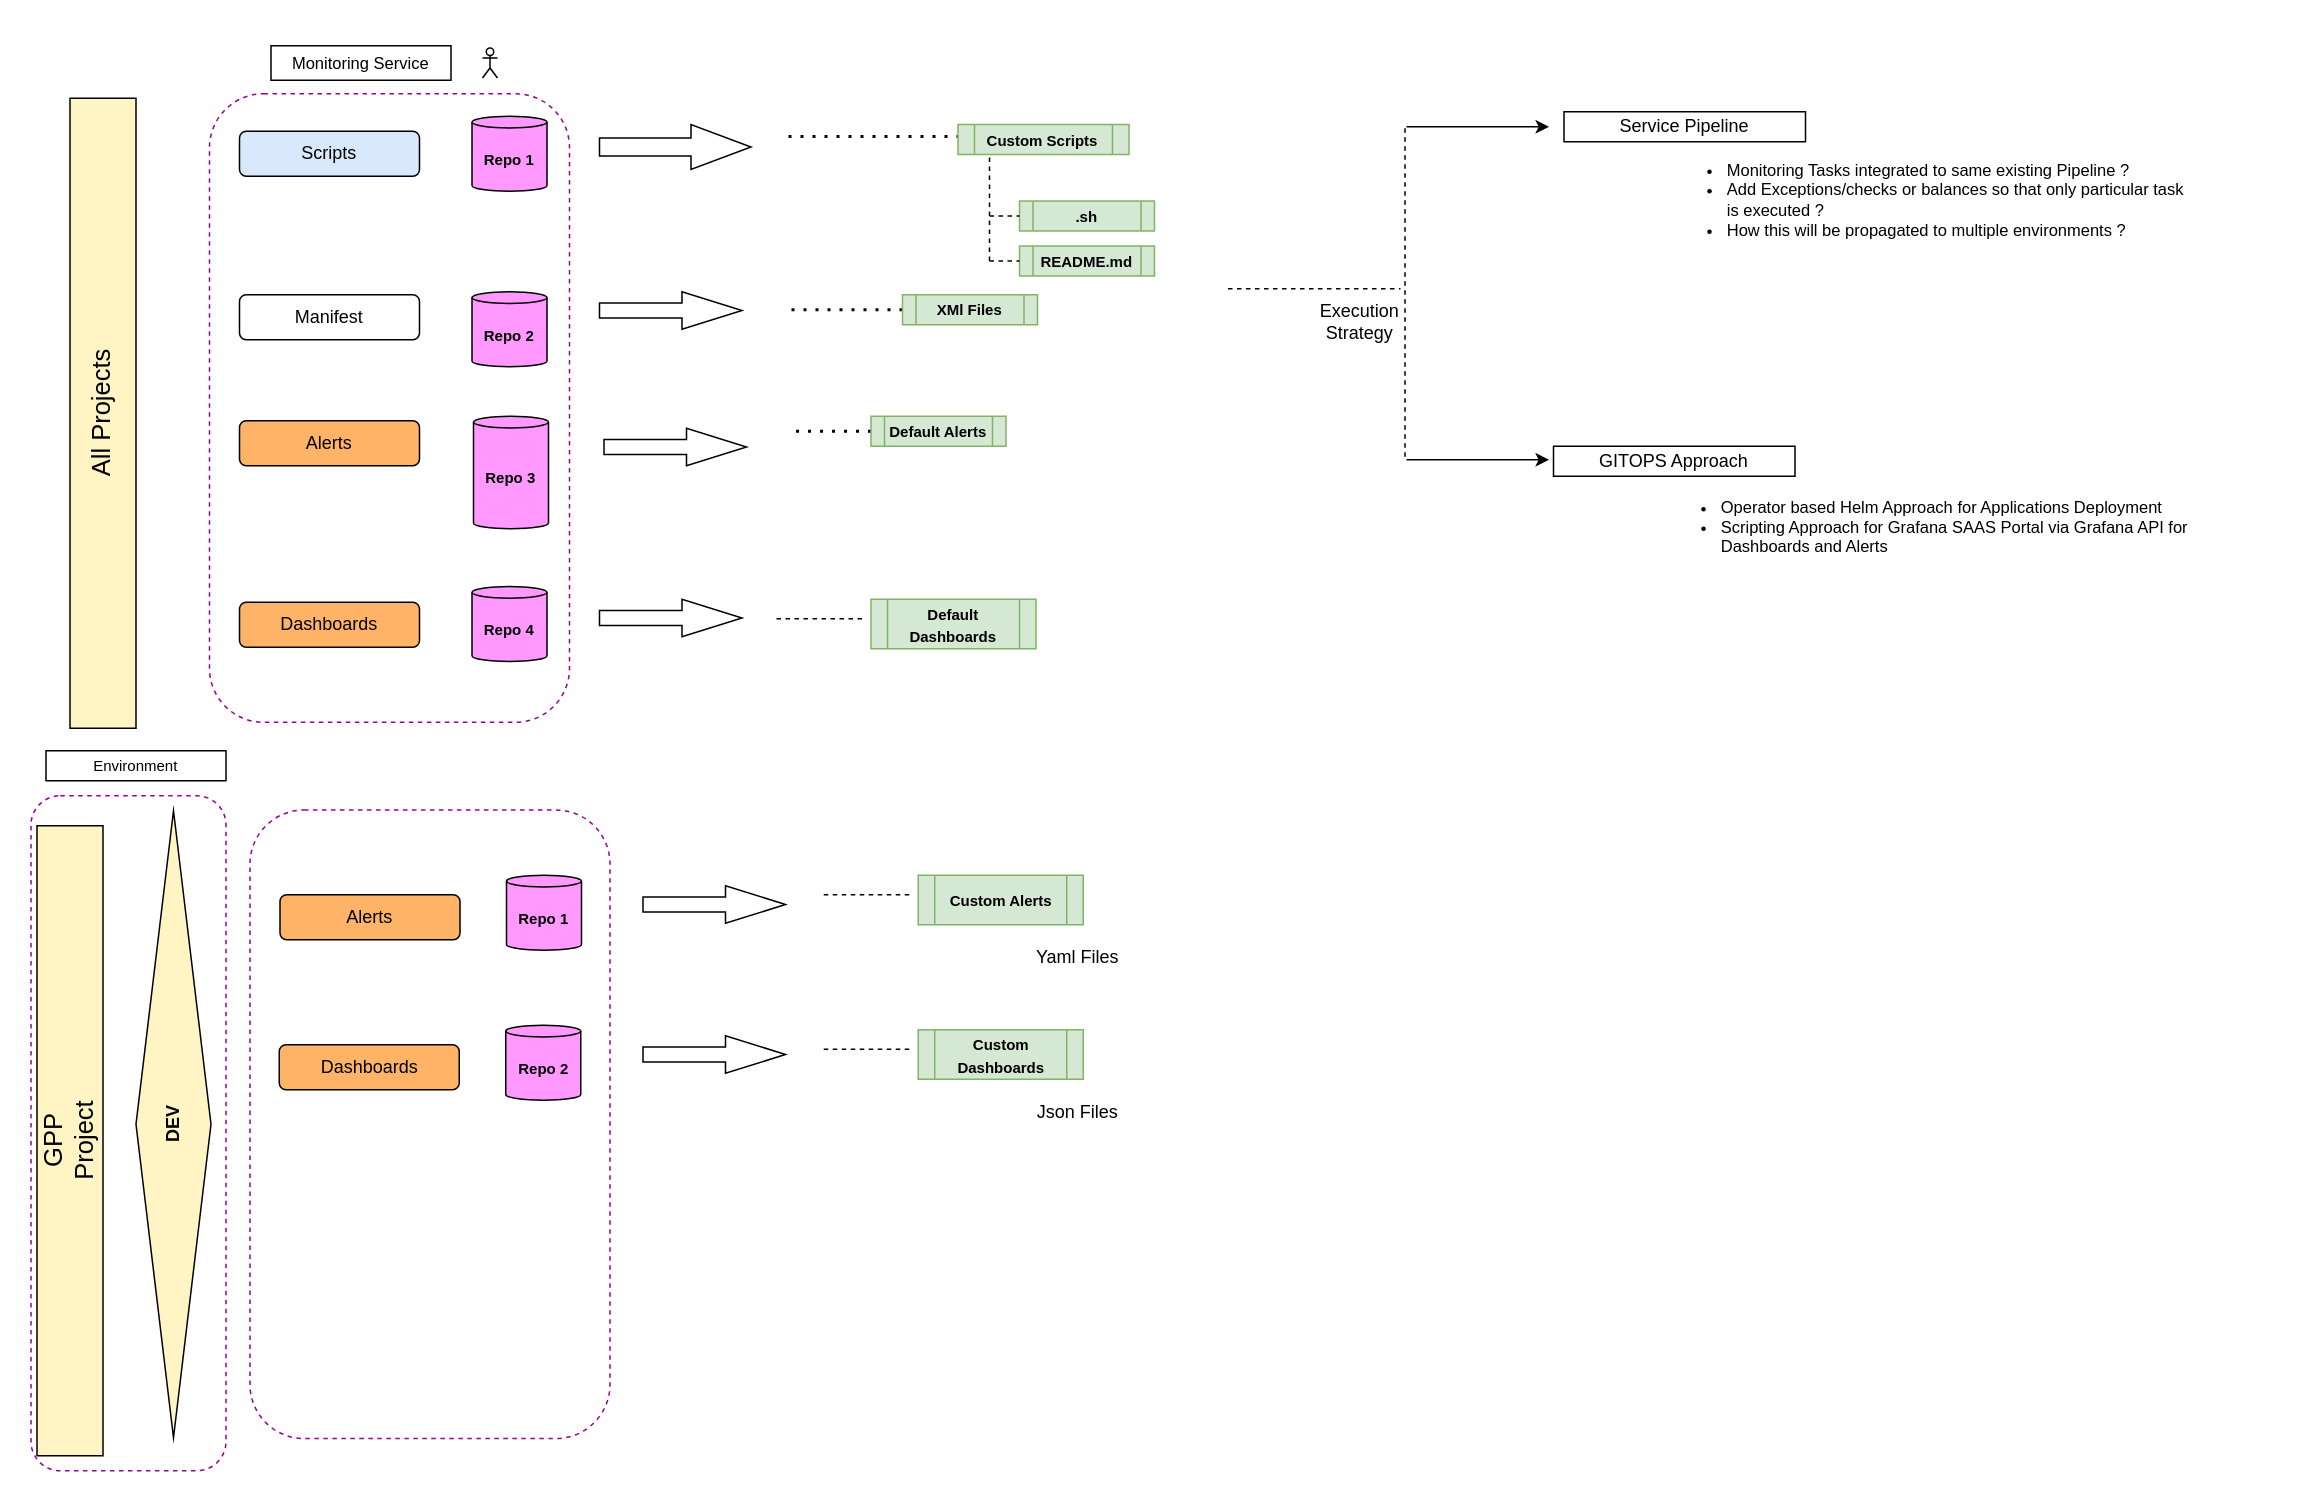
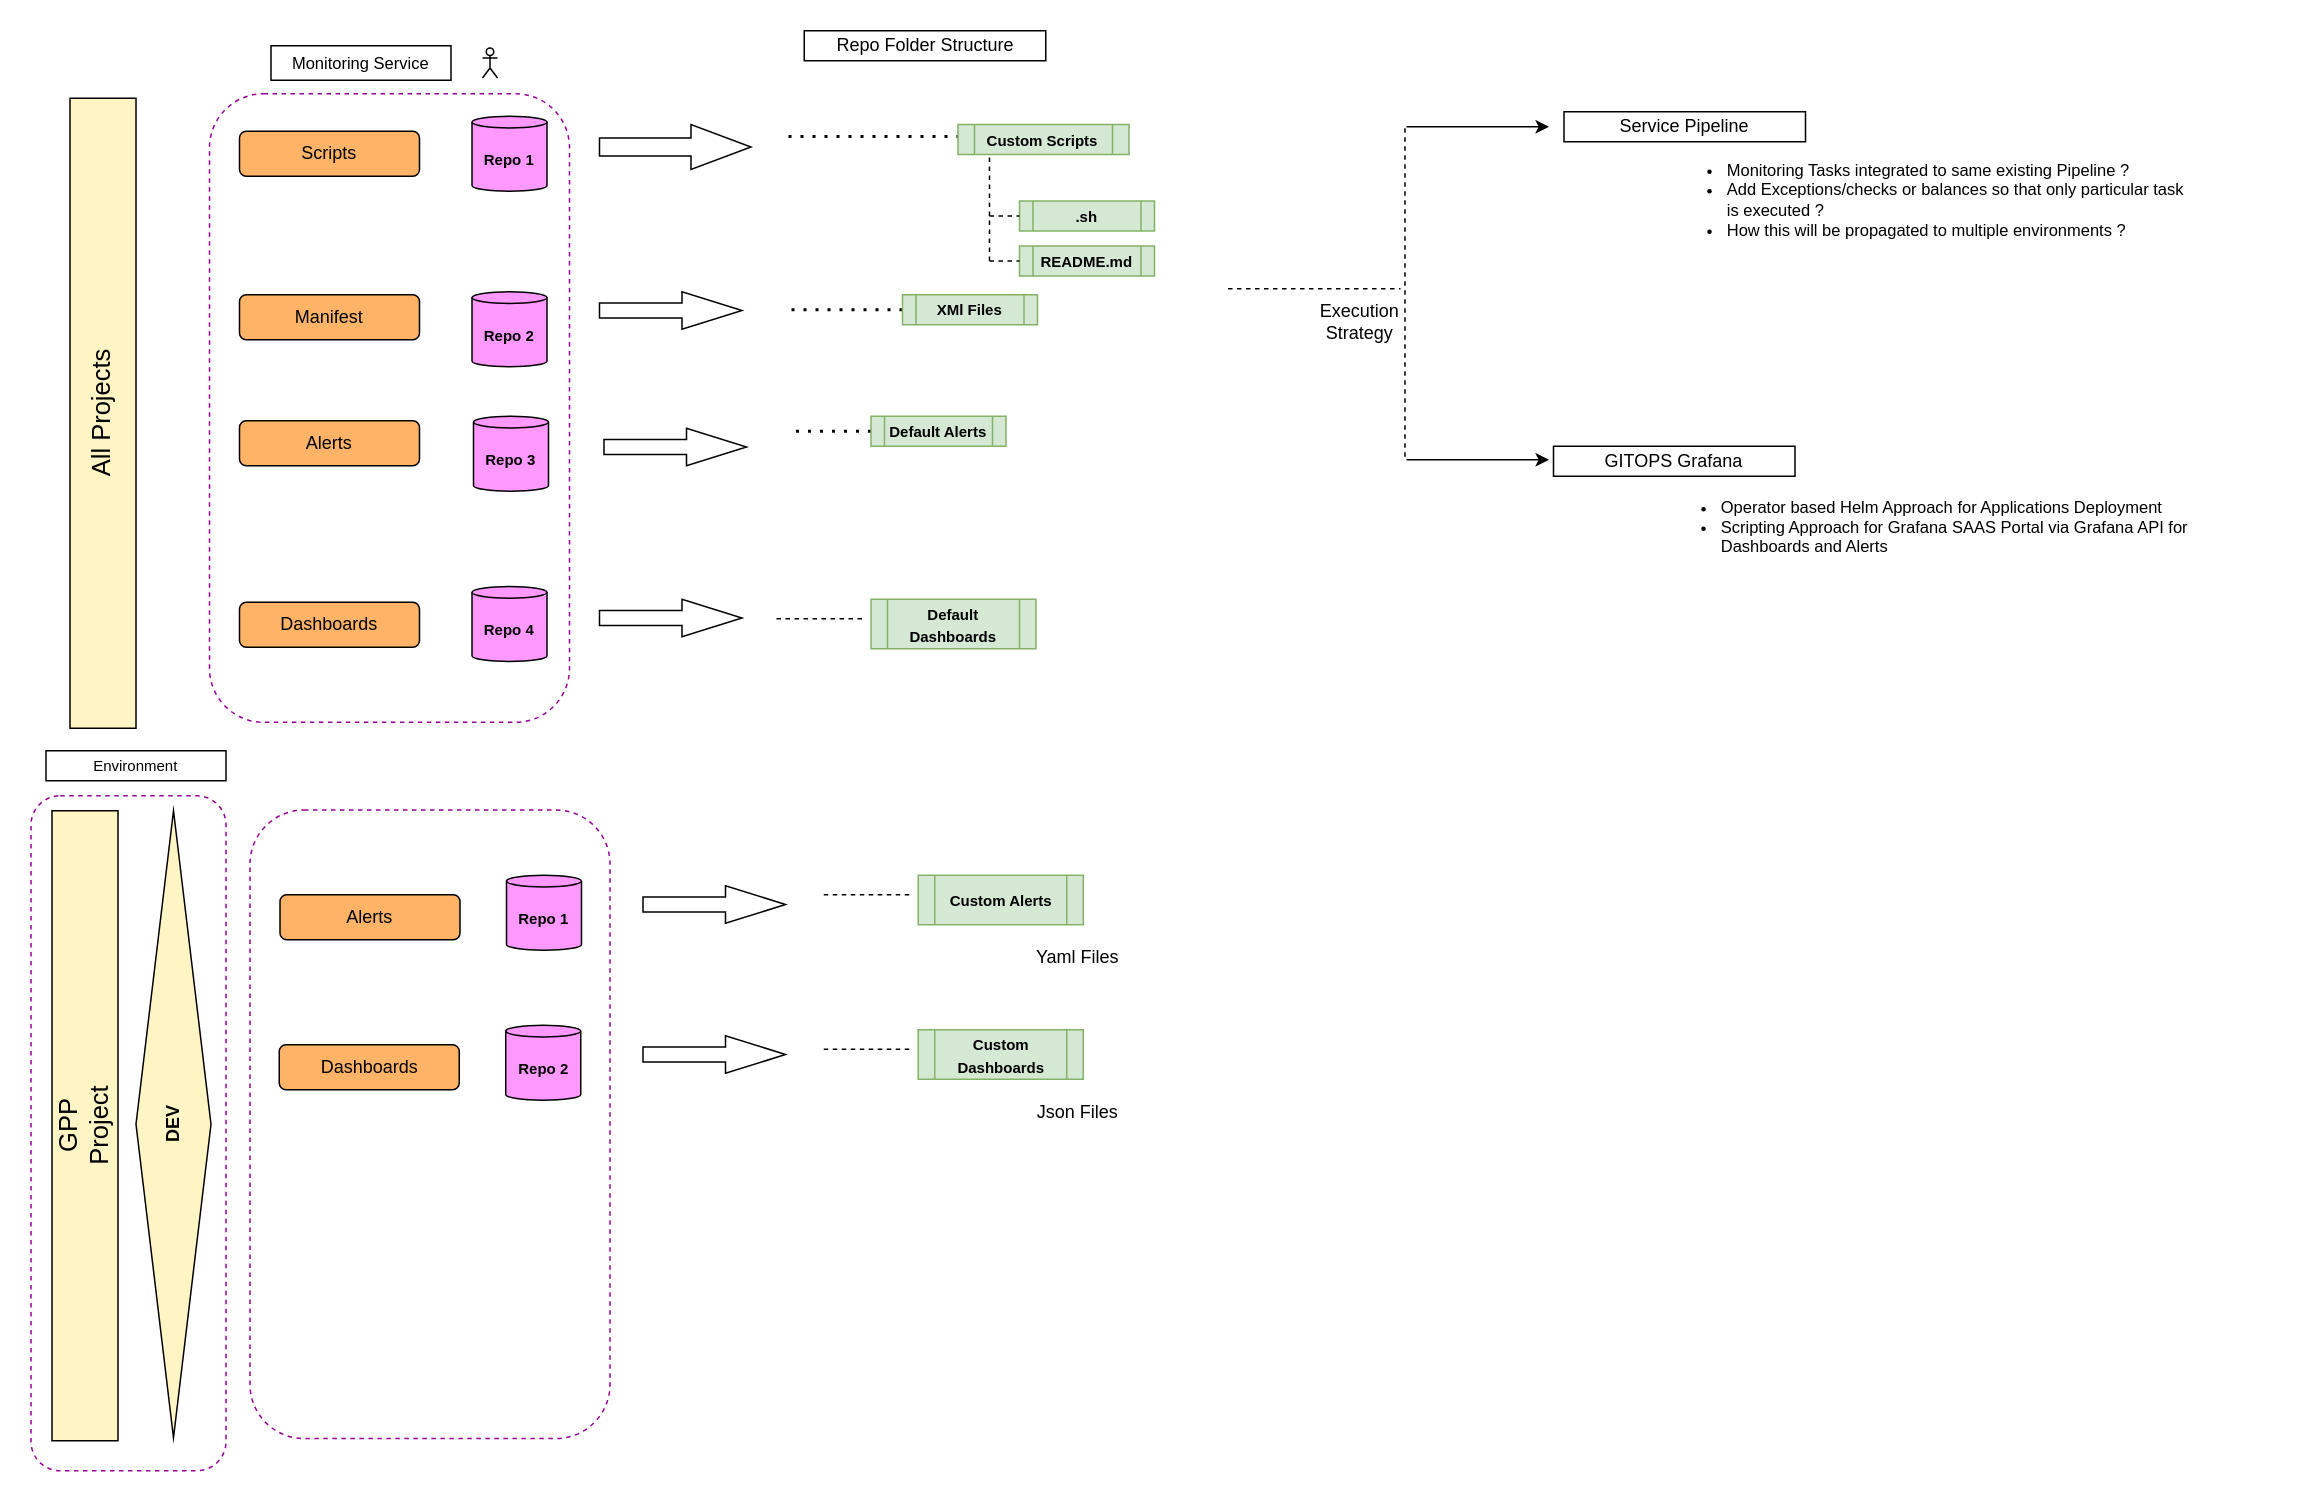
none -> (925, 46)
(329, 154) -> (329, 154)
(329, 317) -> (329, 317)
(1674, 461) -> (1674, 461)
(511, 473) -> (511, 454)
(70, 1141) -> (85, 1126)
